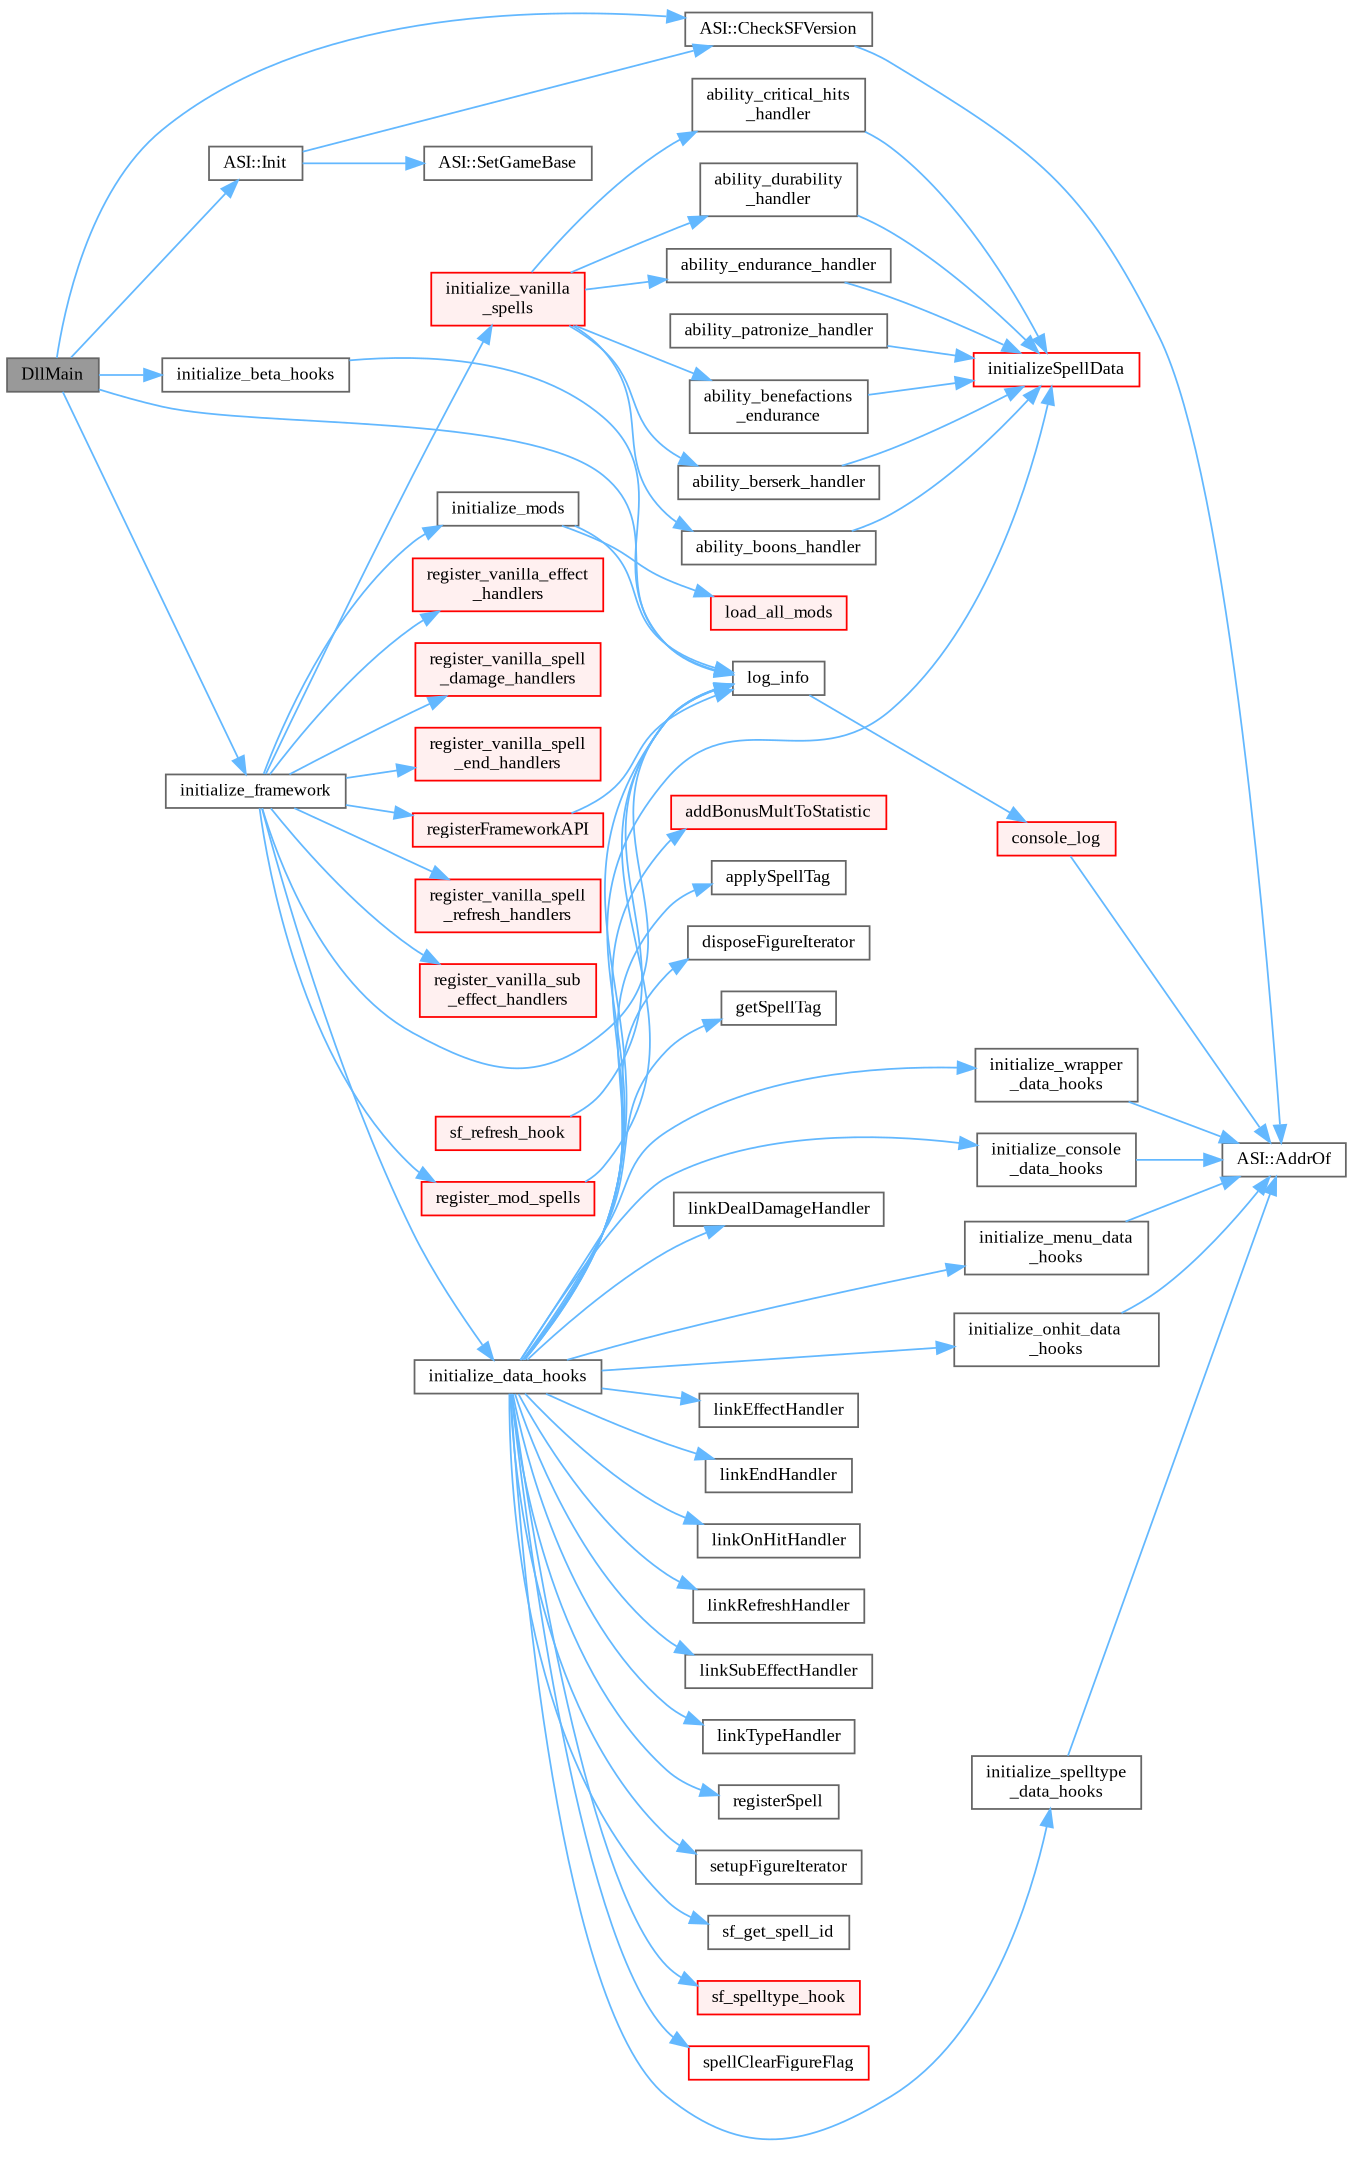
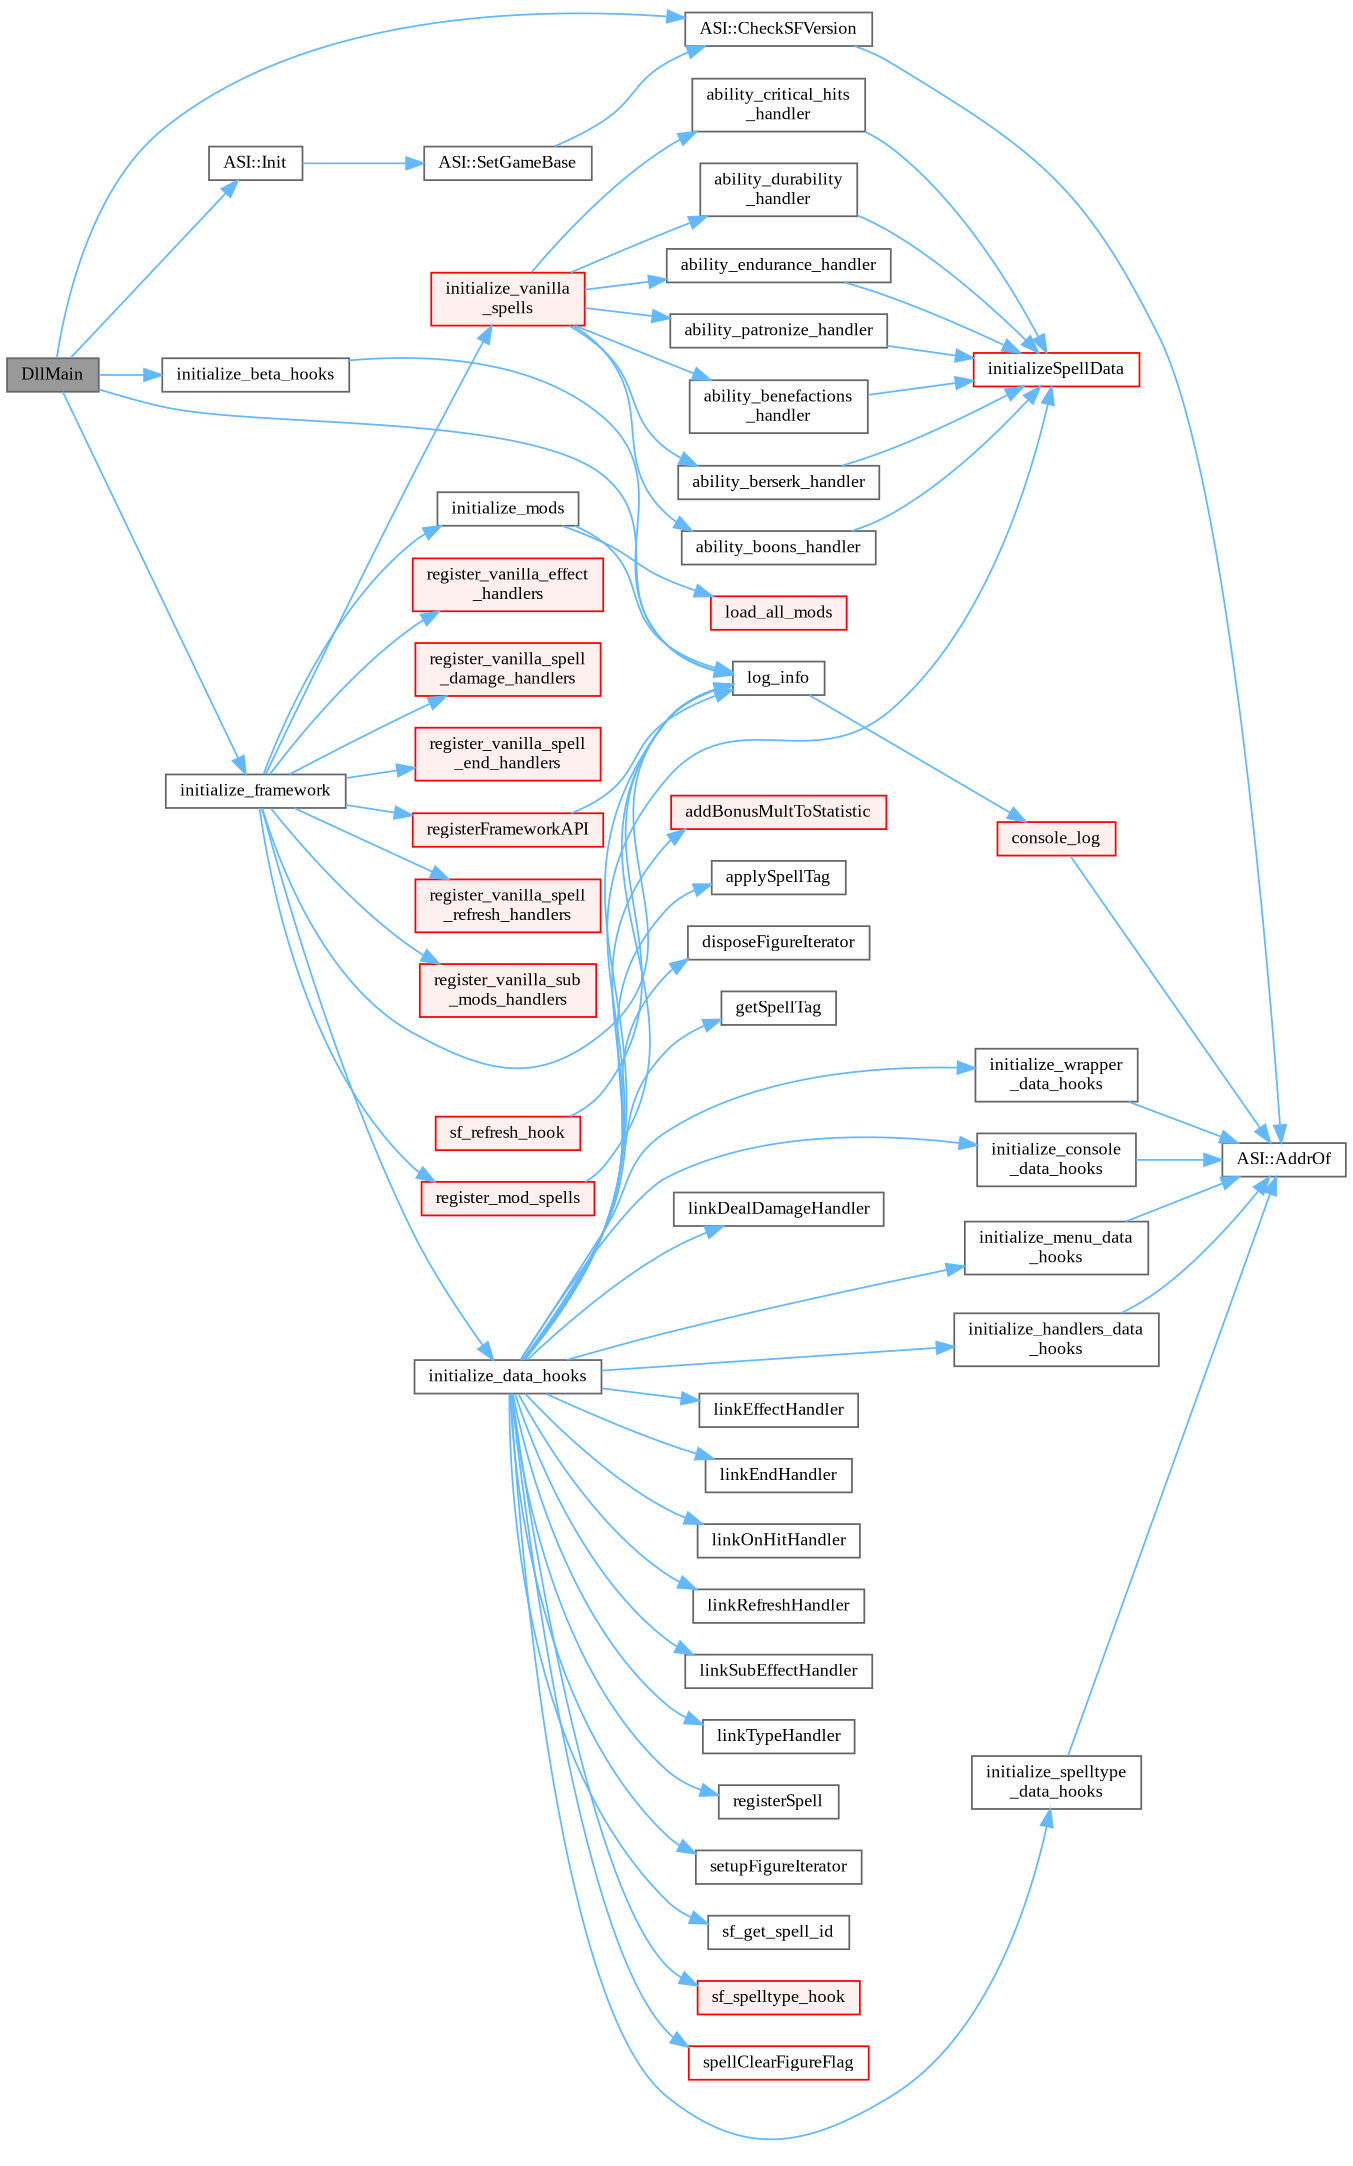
(498, 101) -> (624, 103)
none -> (619, 312)
(779, 407) -> (779, 407)
(508, 991) -> (508, 991)
(1057, 1340) -> (1057, 1340)
